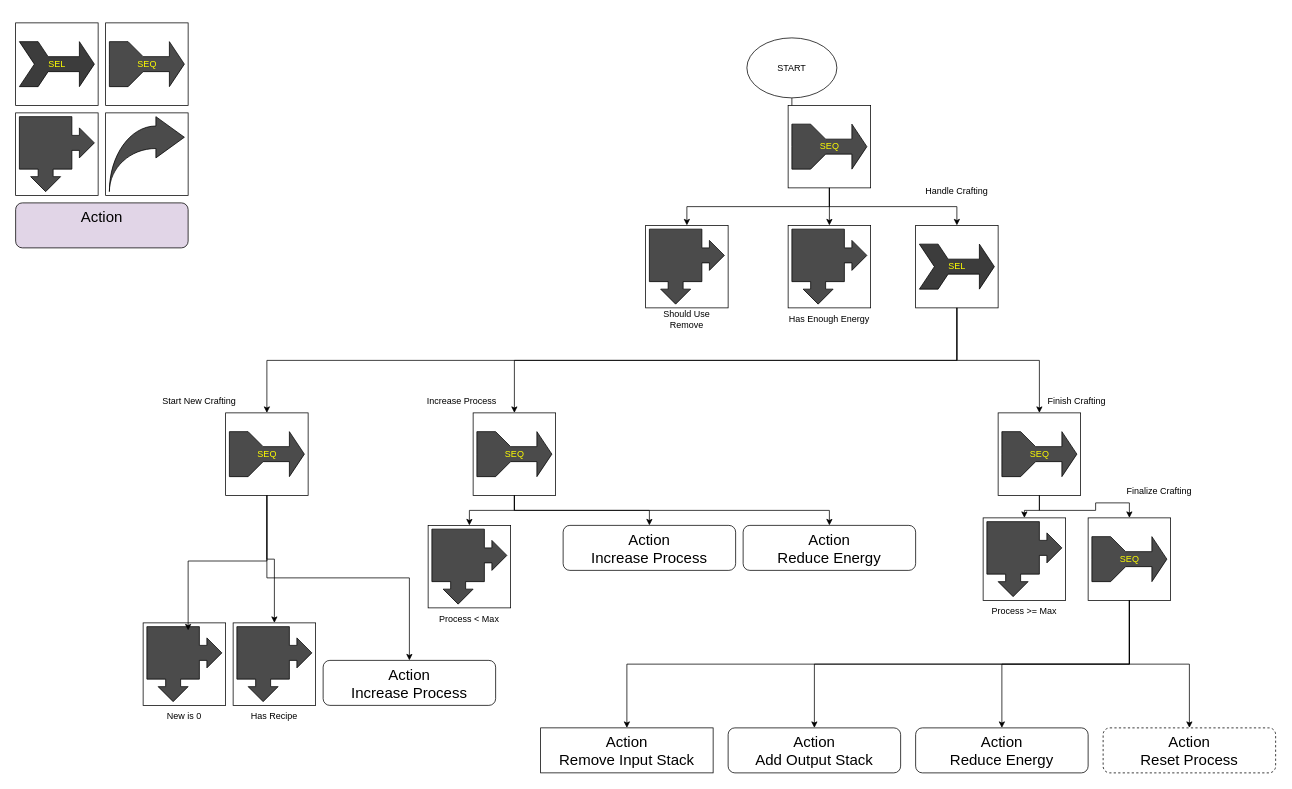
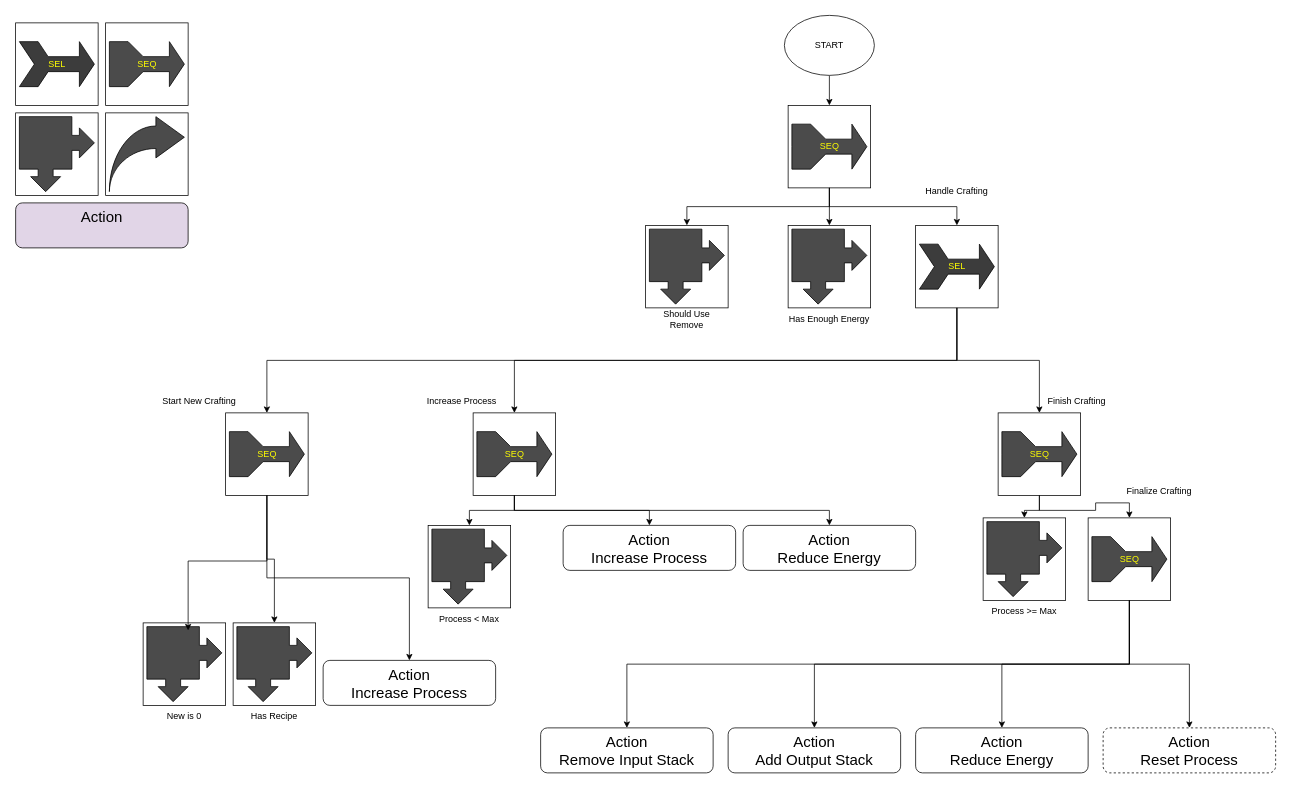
(792, 68) -> (829, 45)
(627, 750) -> (627, 750)
